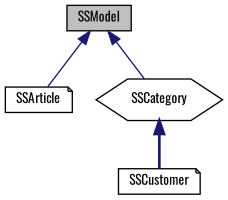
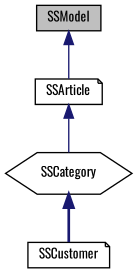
(130, 60) -> (69, 135)
